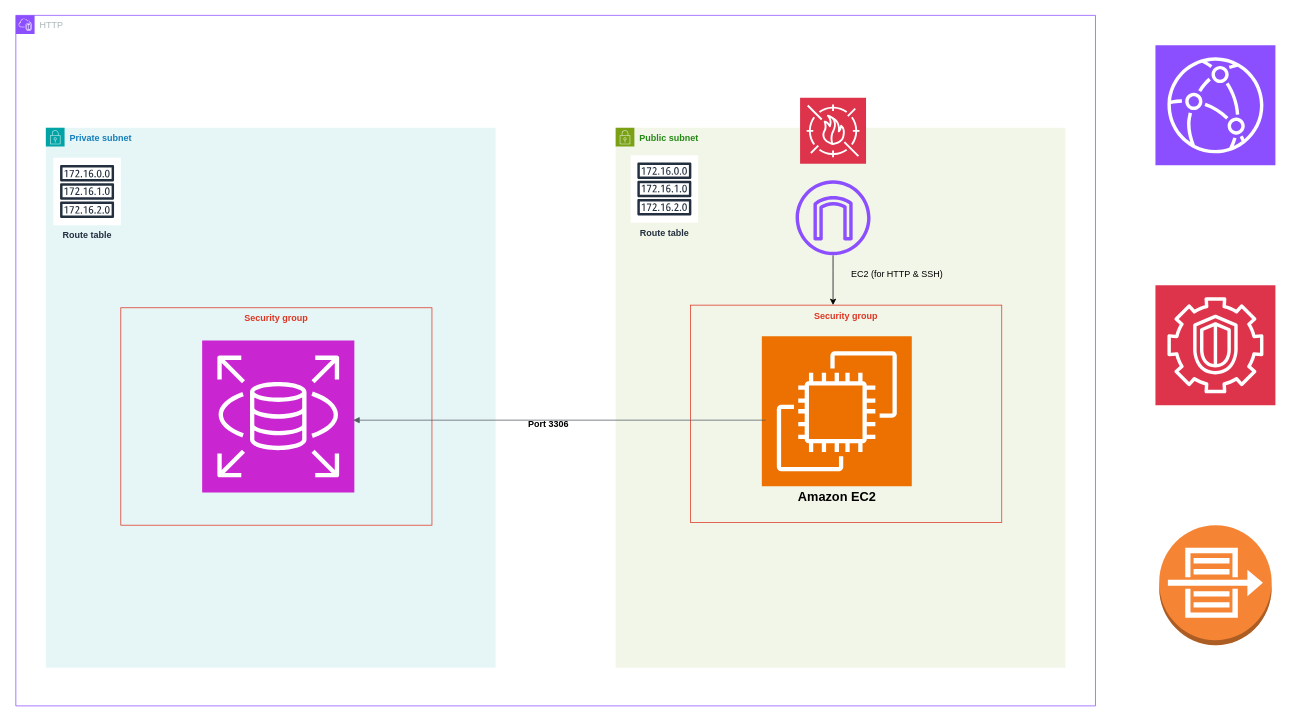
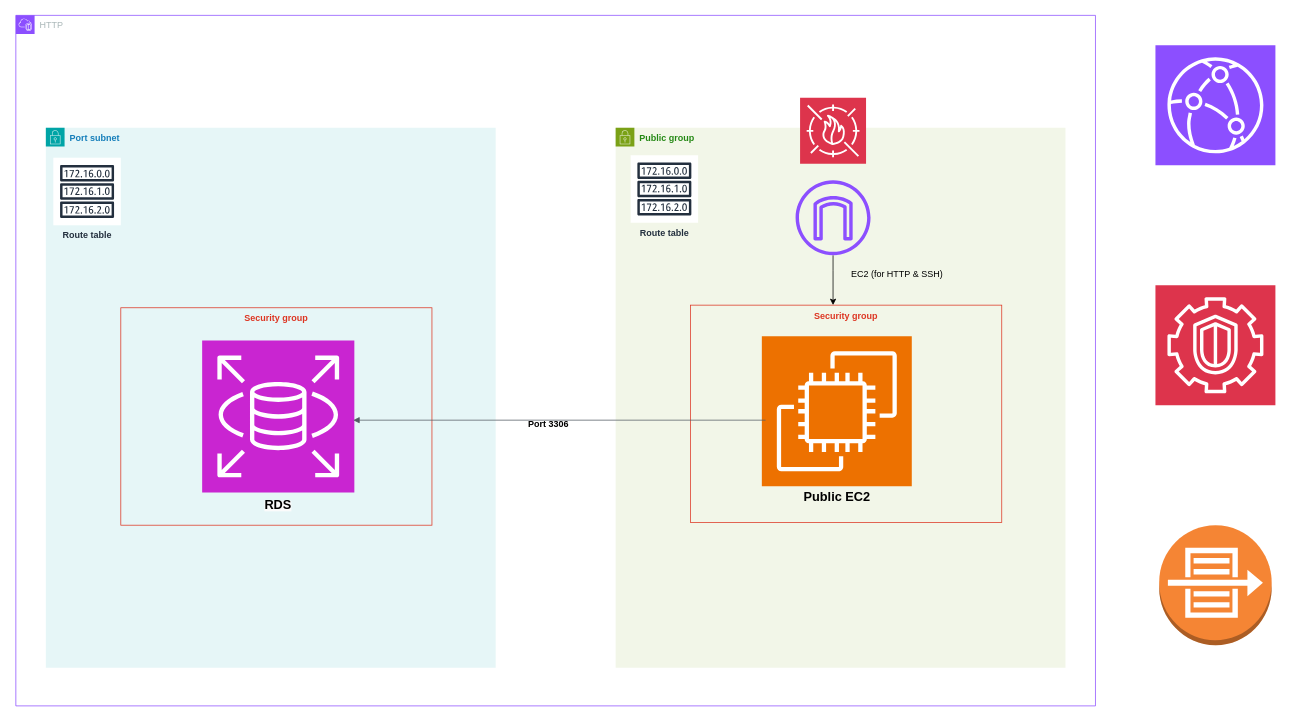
(102, 139) -> (96, 139)
(669, 139) -> (666, 139)
(837, 498) -> (837, 498)
none -> (278, 508)
